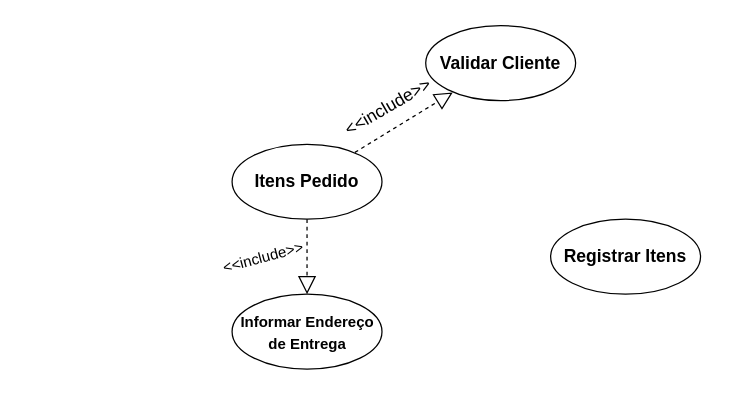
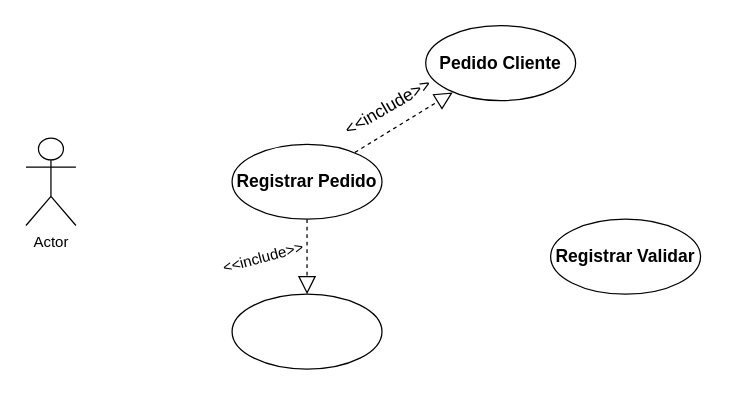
(501, 63) -> (501, 63)
none -> (51, 182)
(307, 182) -> (307, 182)
(626, 257) -> (626, 257)
(307, 332) -> none
